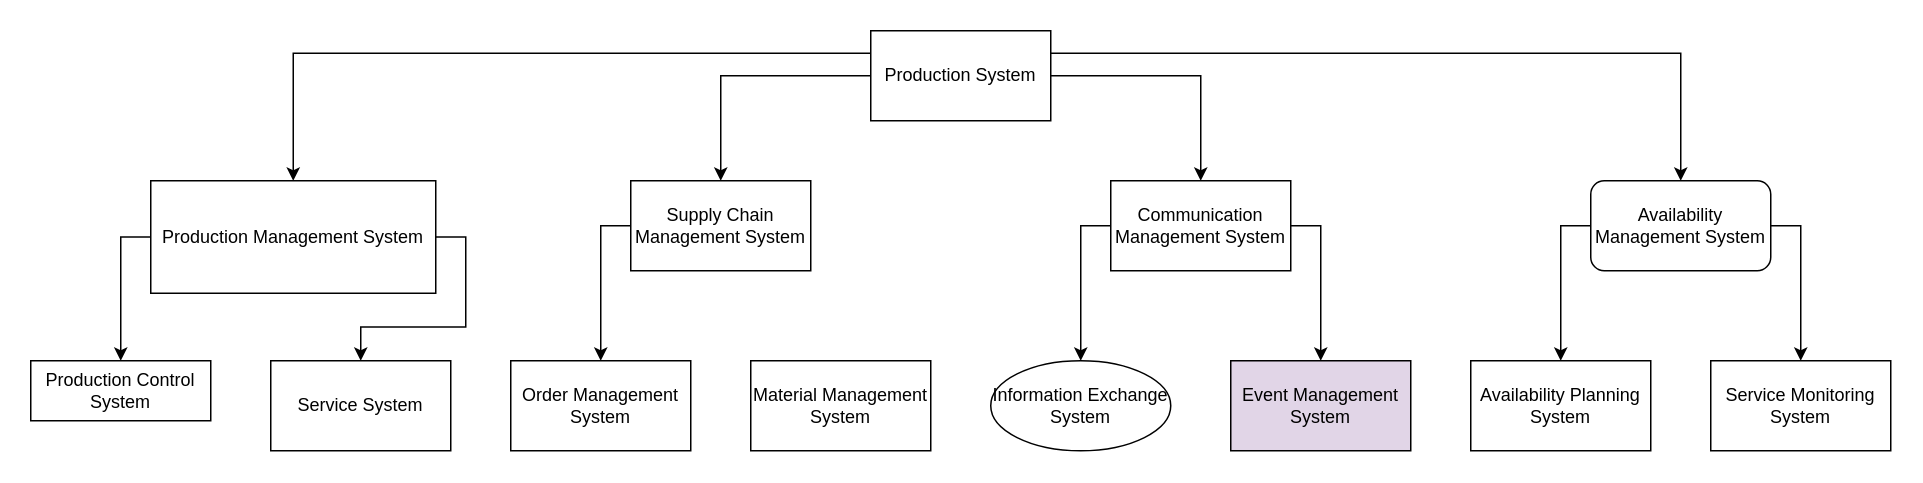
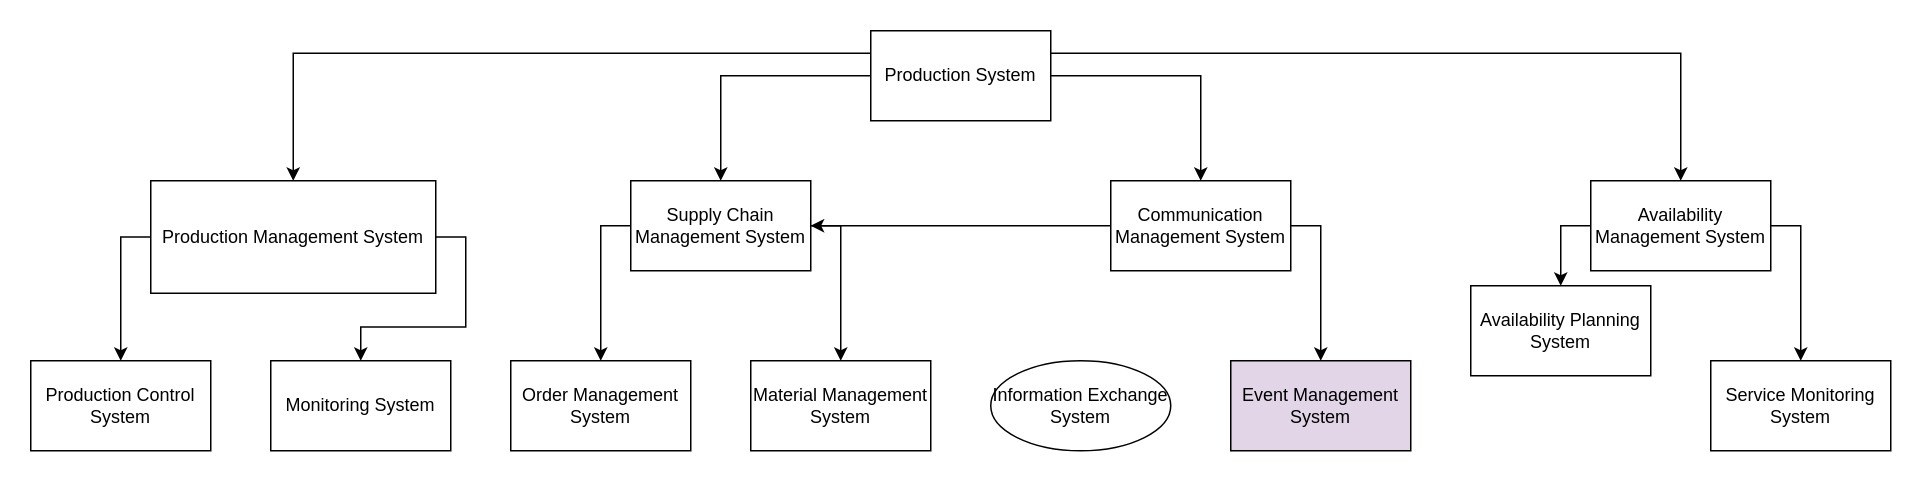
(1681, 226) -> (1681, 226)
(1081, 287) -> (964, 226)
none -> (841, 289)
(121, 391) -> (121, 406)
(361, 406) -> (361, 406)
(1561, 406) -> (1561, 331)
